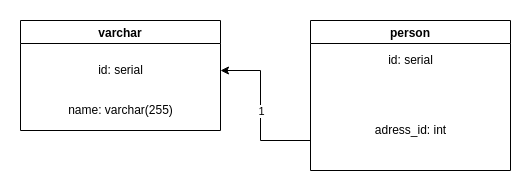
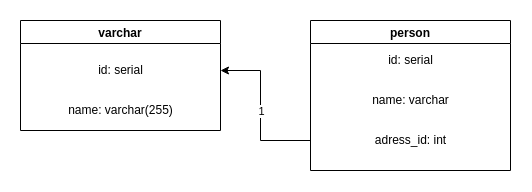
none -> (411, 101)
(411, 131) -> (411, 141)
